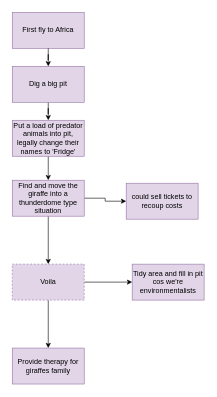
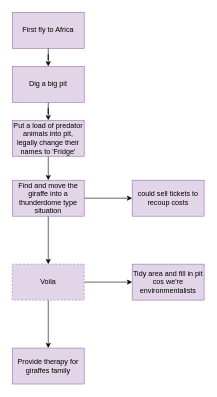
(162, 201) -> (168, 198)
